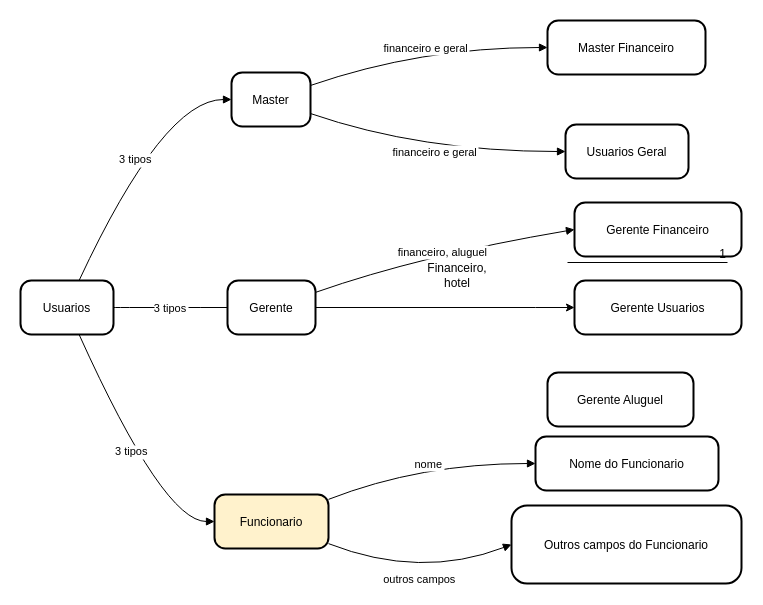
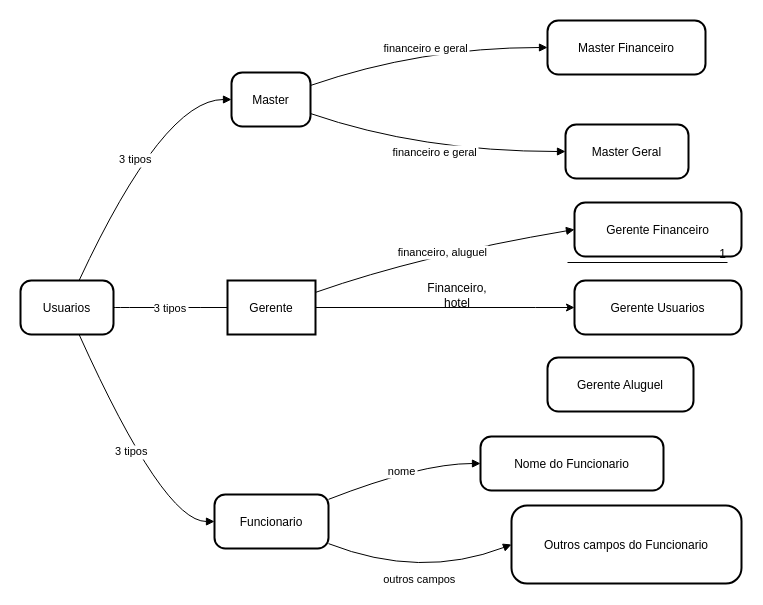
(627, 152) -> (627, 152)
(458, 276) -> (458, 296)
(272, 308) -> (272, 308)
(621, 400) -> (621, 385)
(627, 464) -> (572, 464)
(272, 522) -> (272, 522)
